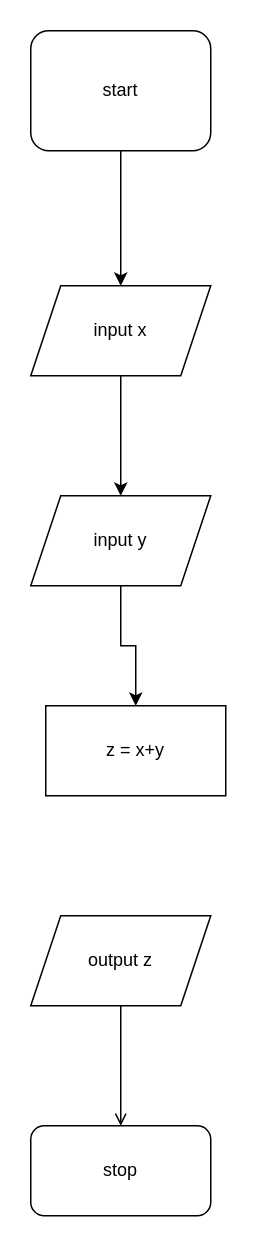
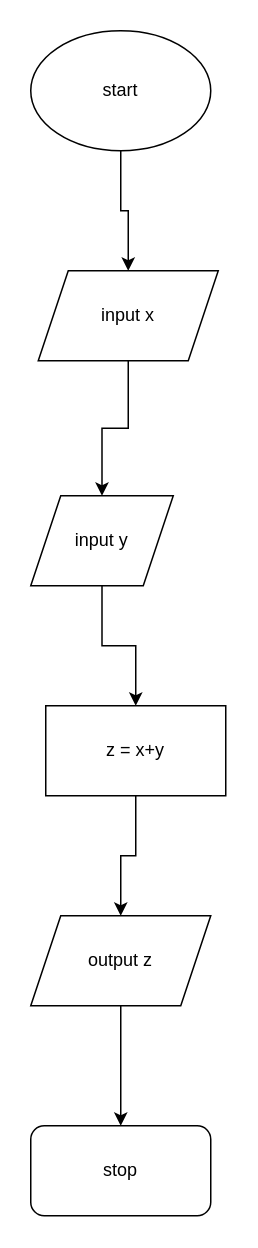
(121, 91) -> (121, 91)
(121, 331) -> (128, 316)
(121, 541) -> (102, 541)
none -> (134, 856)
(121, 1116) -> (121, 1114)
